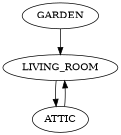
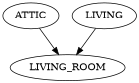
(60, 16) -> (104, 16)
(56, 90) -> none
